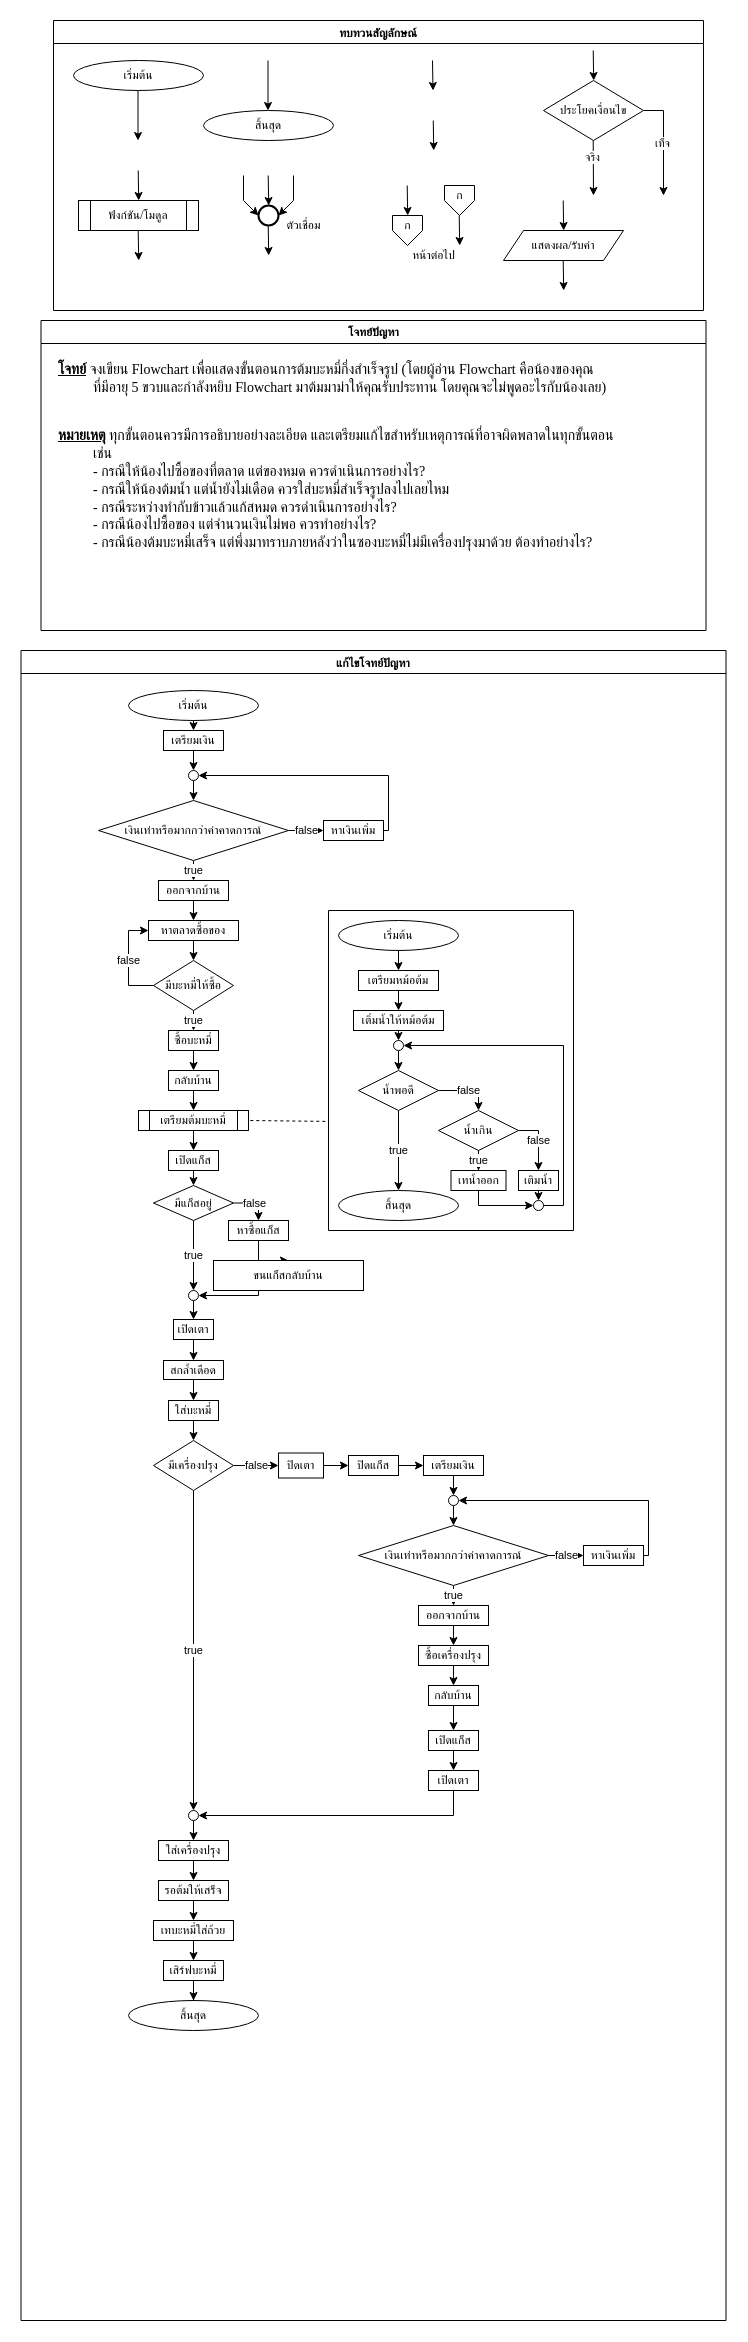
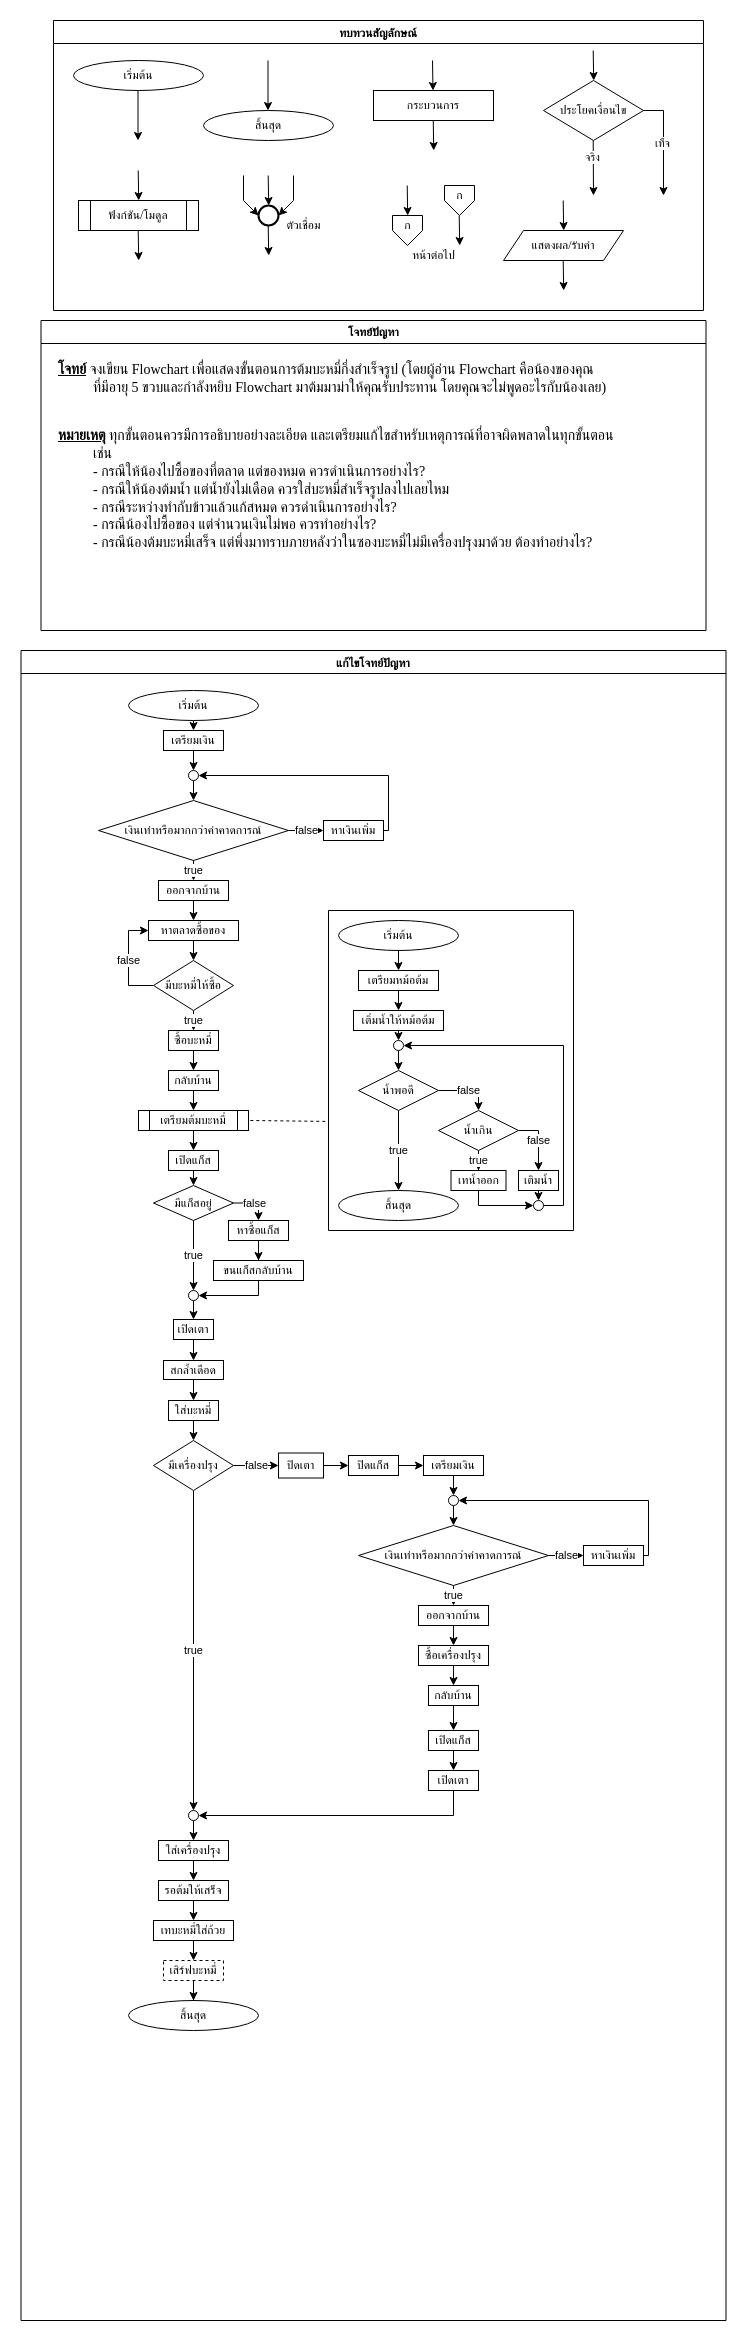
none -> (434, 106)
(289, 1276) -> (259, 1271)
(194, 1971) -> (194, 1971)
